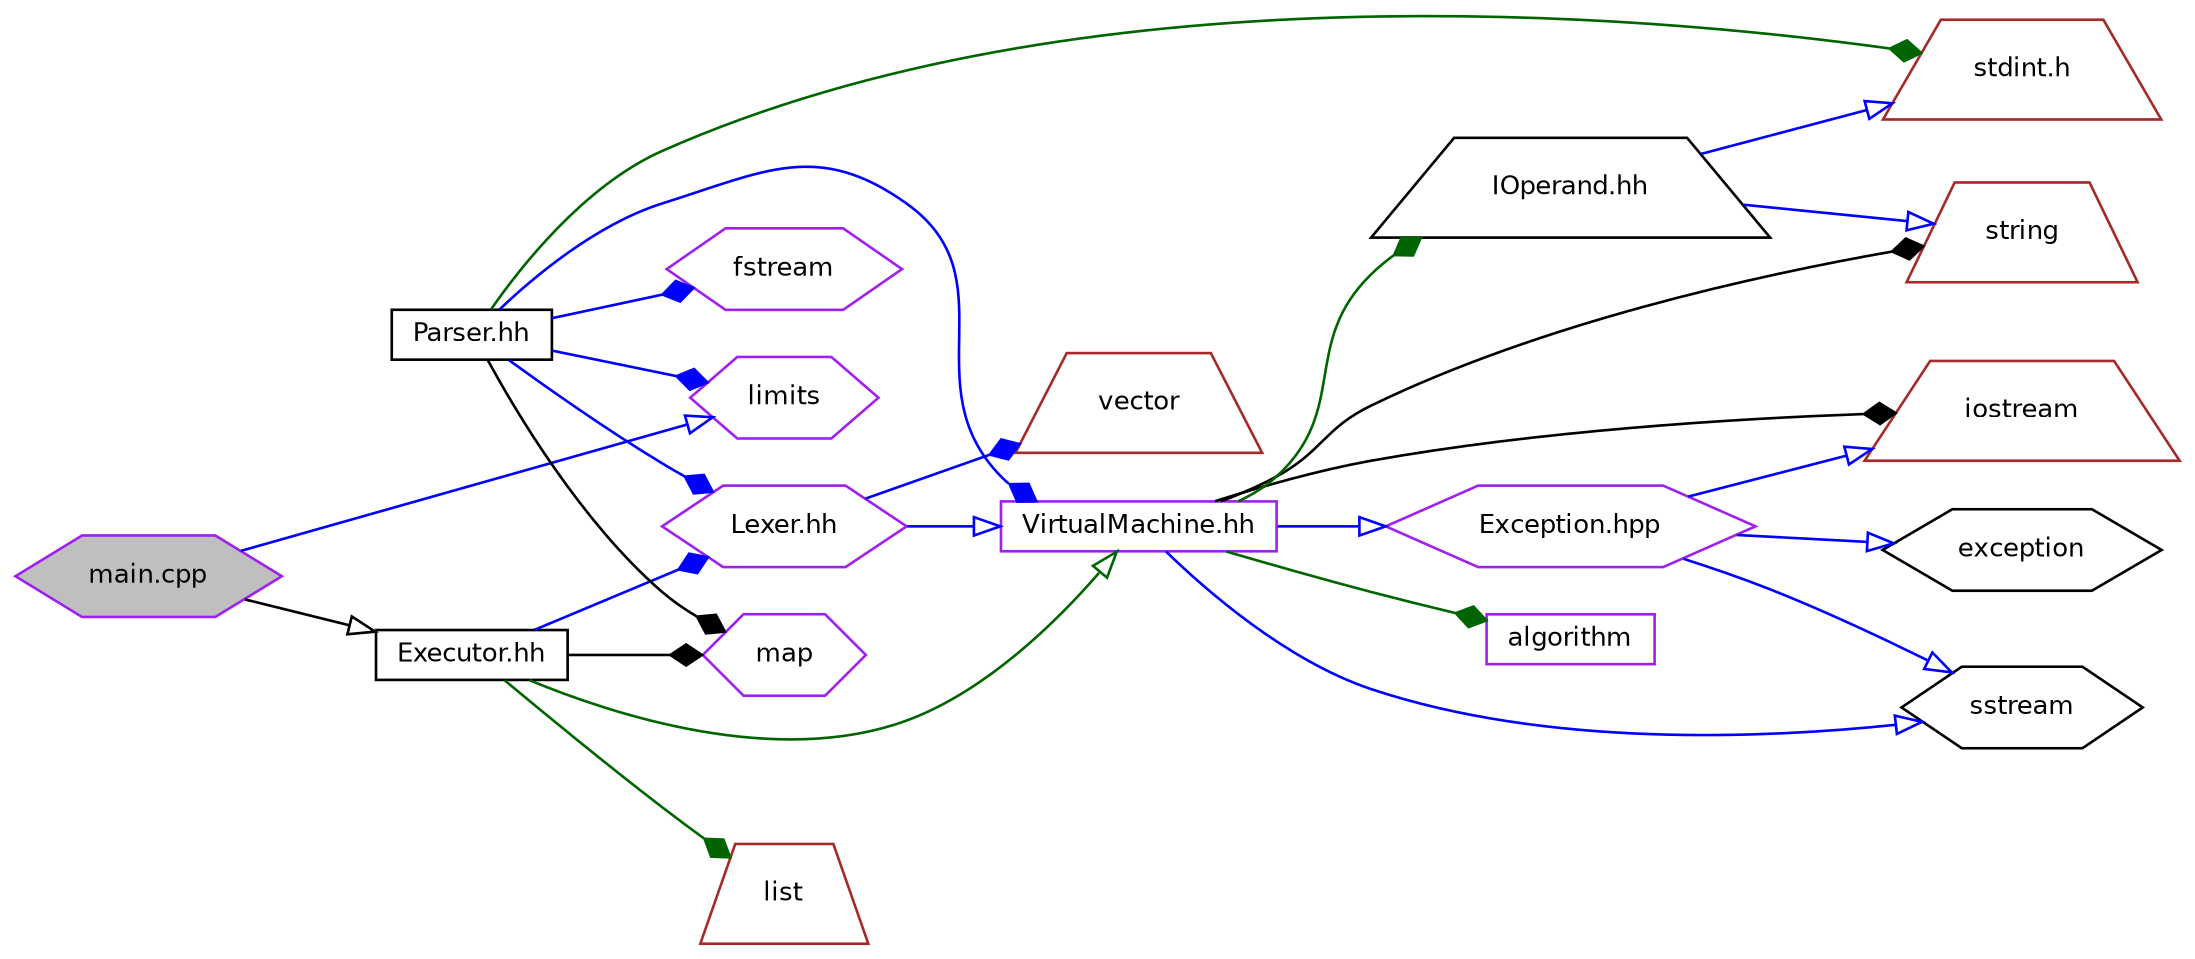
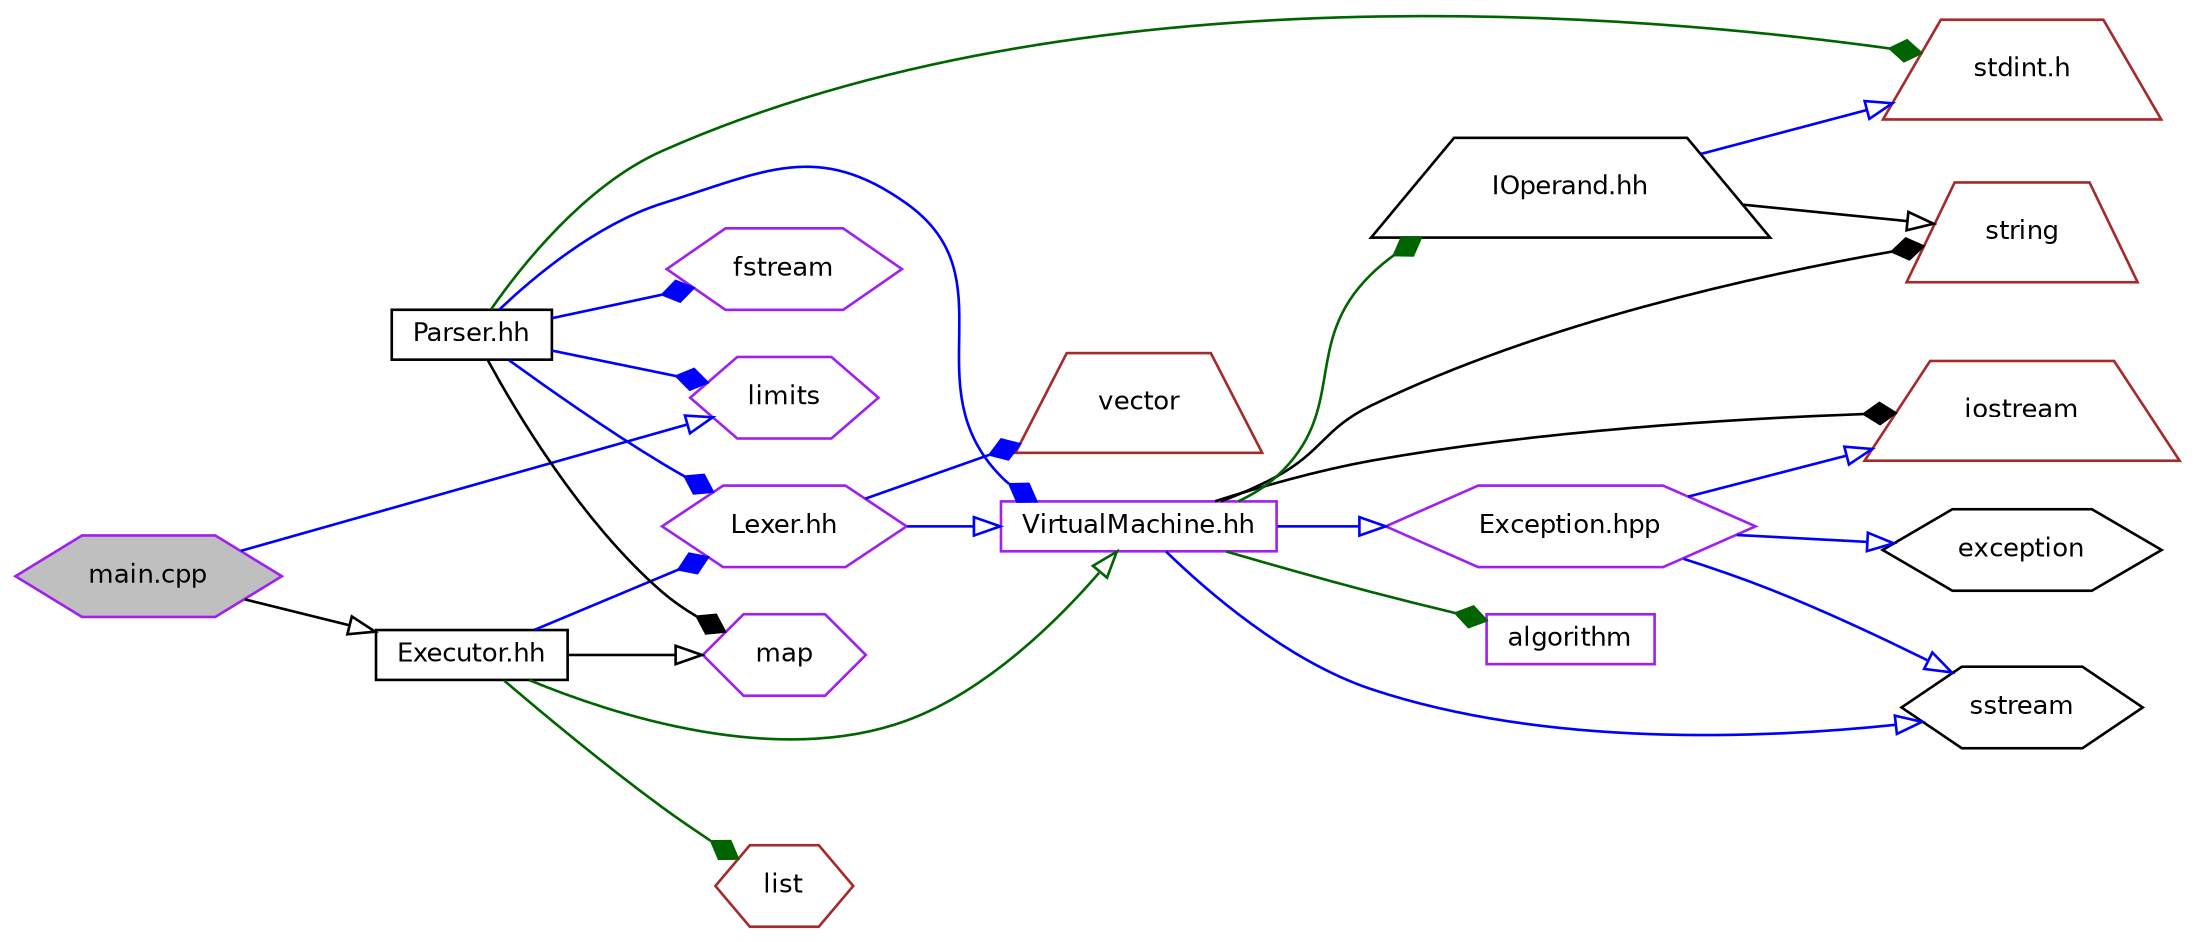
(1825, 213) -> (1825, 213)
(619, 655) -> (622, 655)
(784, 894) -> (784, 886)
